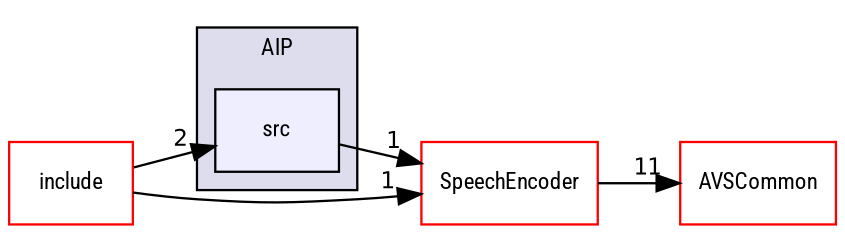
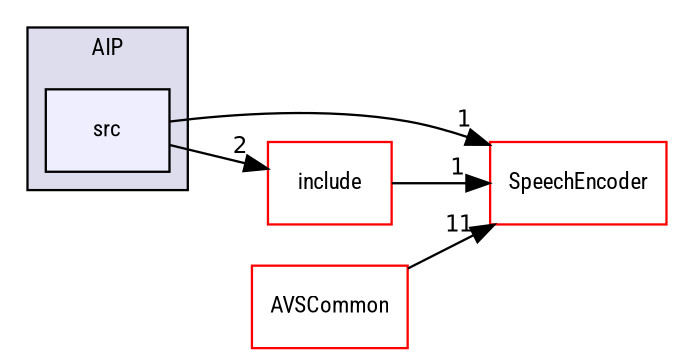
(163, 160) -> (208, 154)
(627, 183) -> (441, 252)
